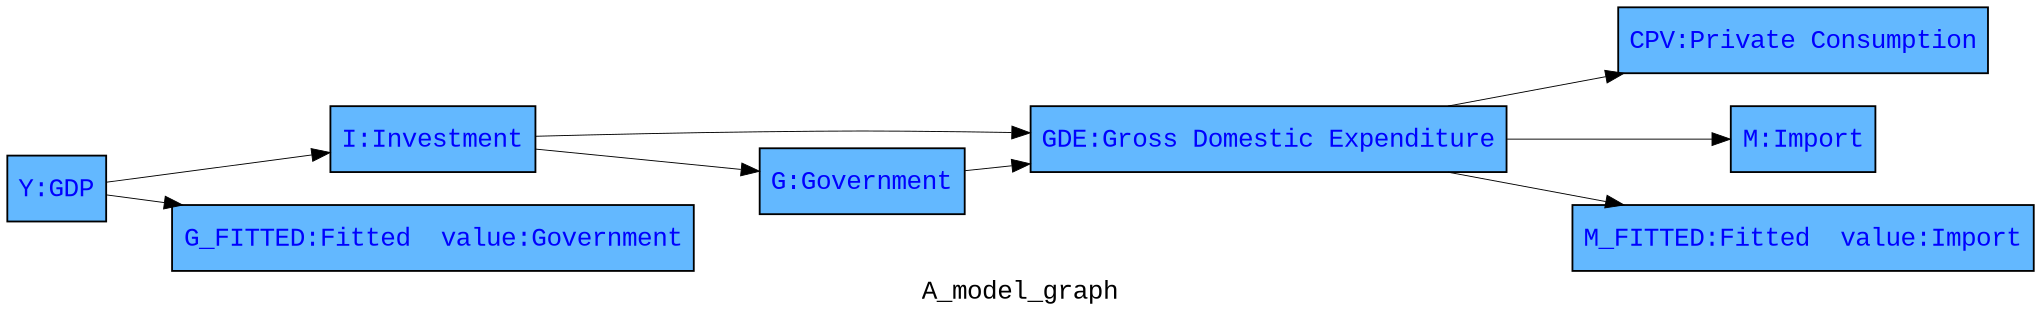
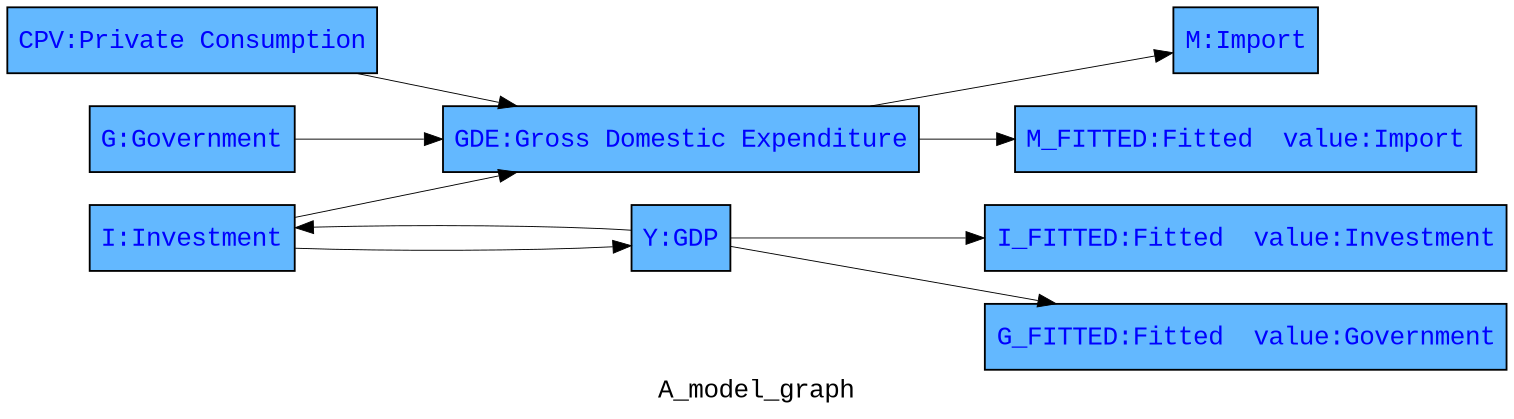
(1527, 91) -> (427, 88)
(638, 159) -> (454, 250)
none -> (1246, 238)
